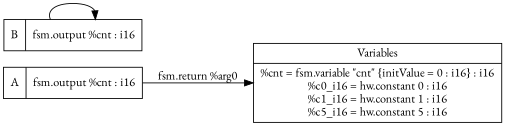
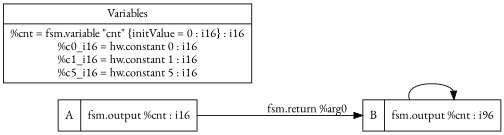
(84, 35) -> (443, 115)
(193, 83) -> (275, 115)
